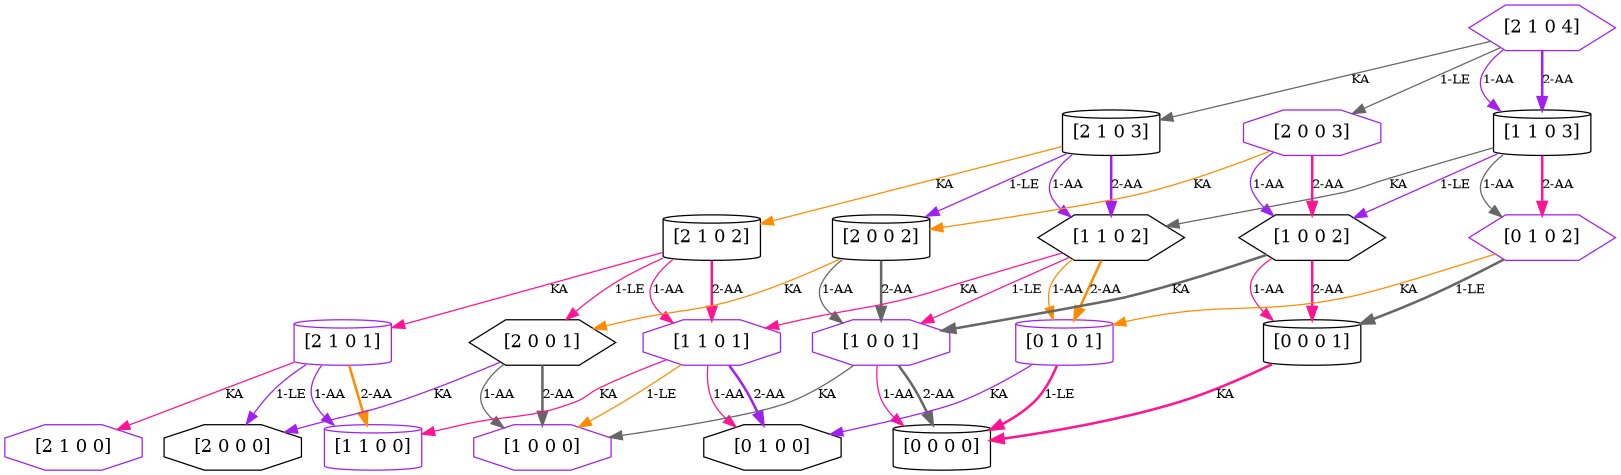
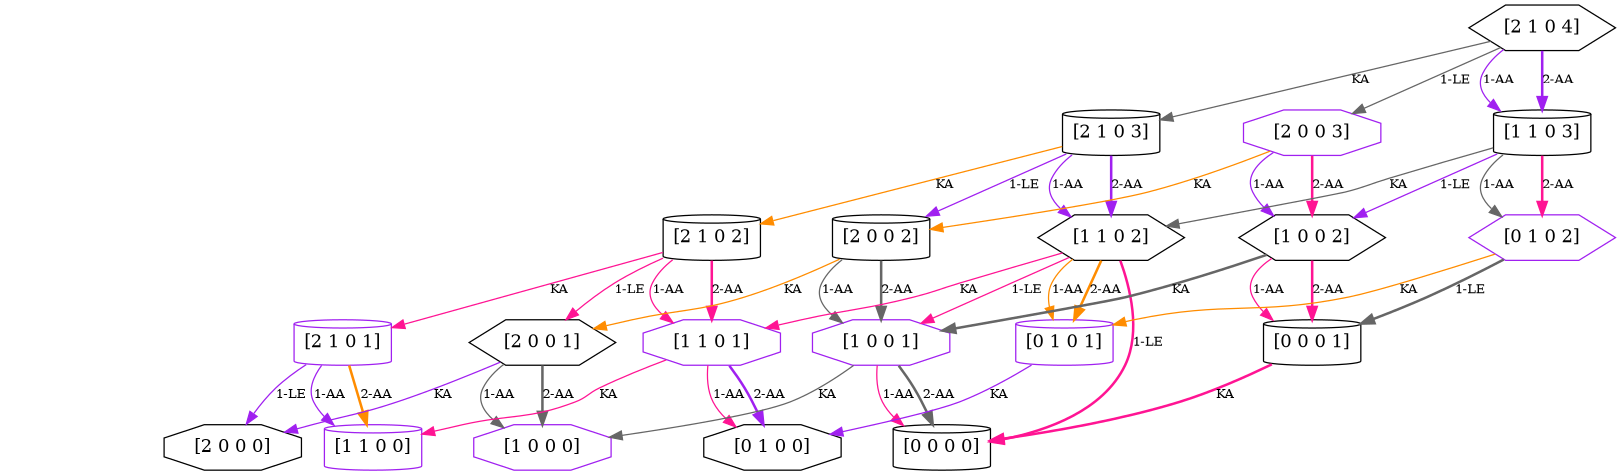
(1542, 28) -> (1542, 28)
(636, 394) -> none
(1035, 401) -> (1114, 382)
(74, 447) -> none
